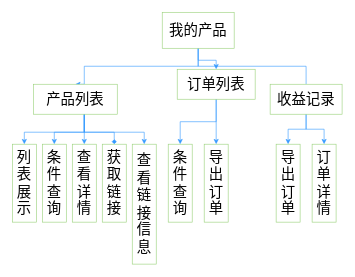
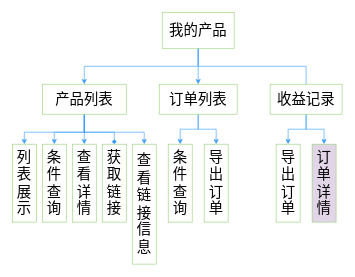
(216, 84) -> (198, 99)
(75, 99) -> (84, 99)
(324, 183) -> (324, 183)
